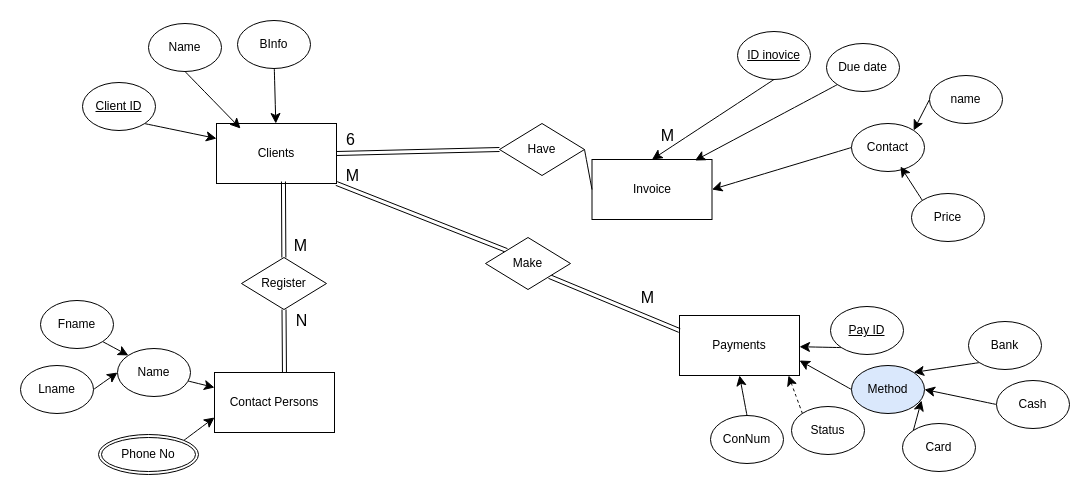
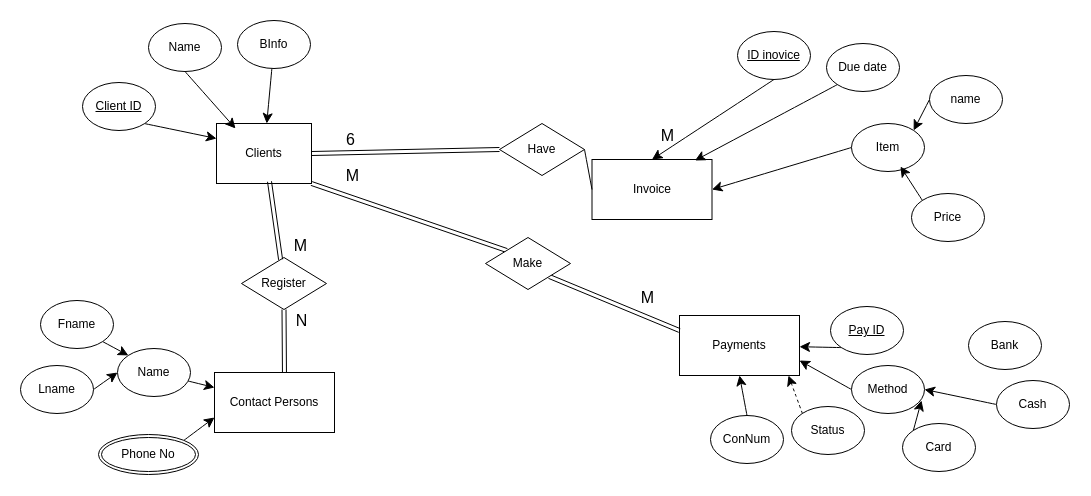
(888, 148) -> (888, 148)
(277, 154) -> (264, 154)
(950, 367) -> none
(888, 390) -> (888, 390)
